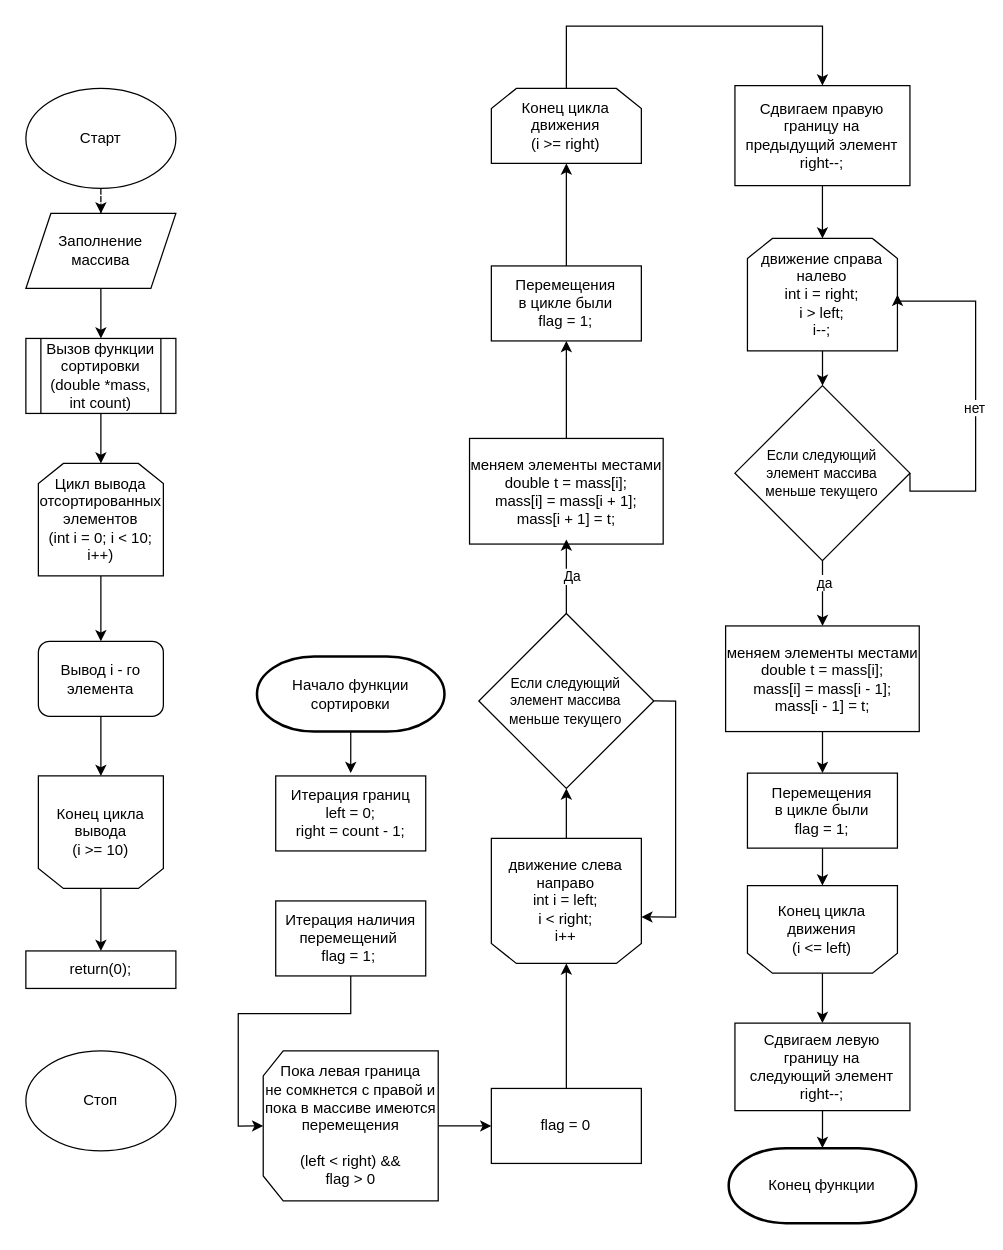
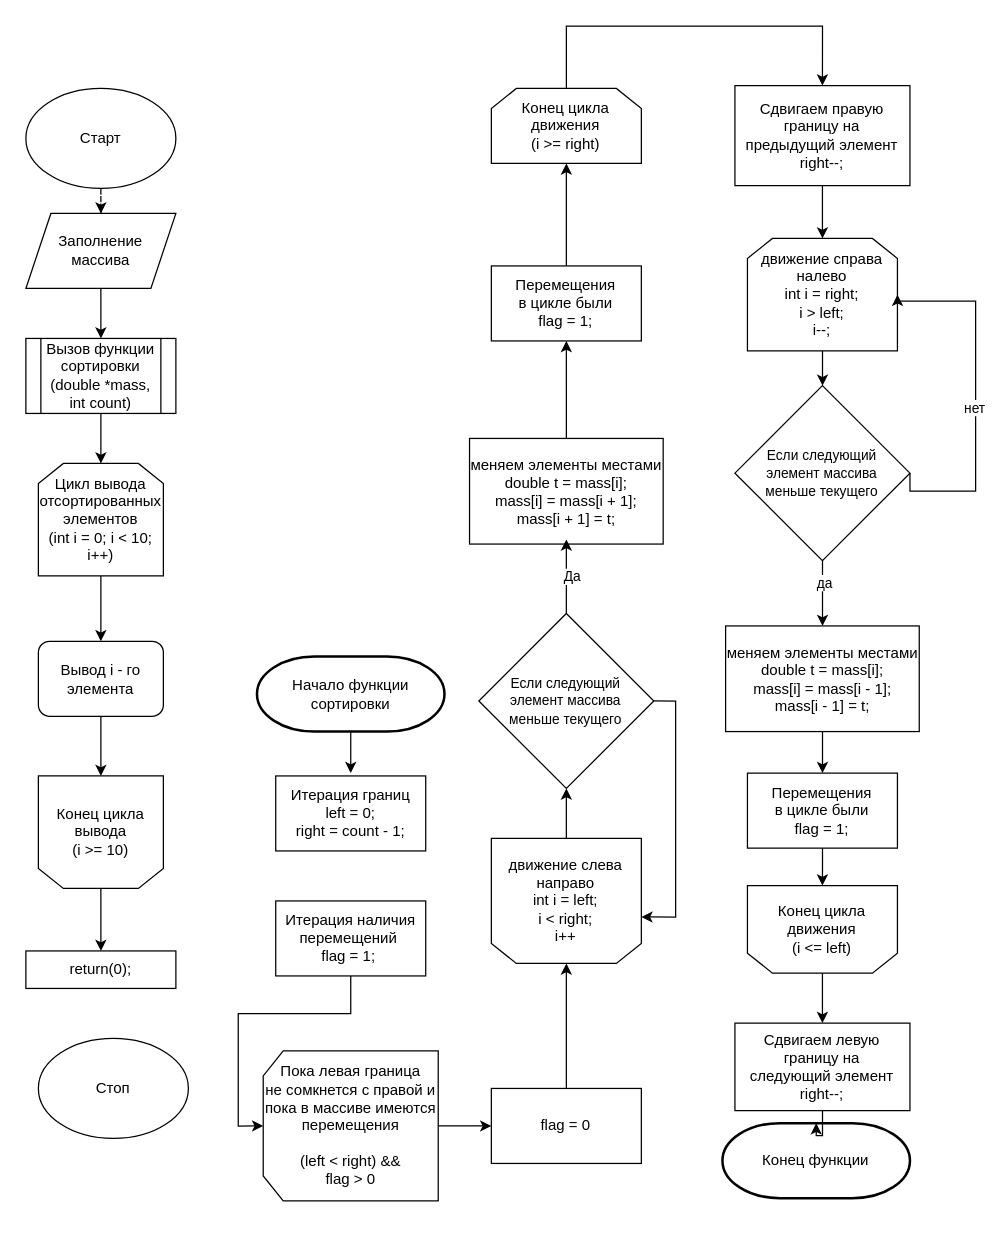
(101, 1101) -> (113, 1088)
(822, 1186) -> (816, 1161)
